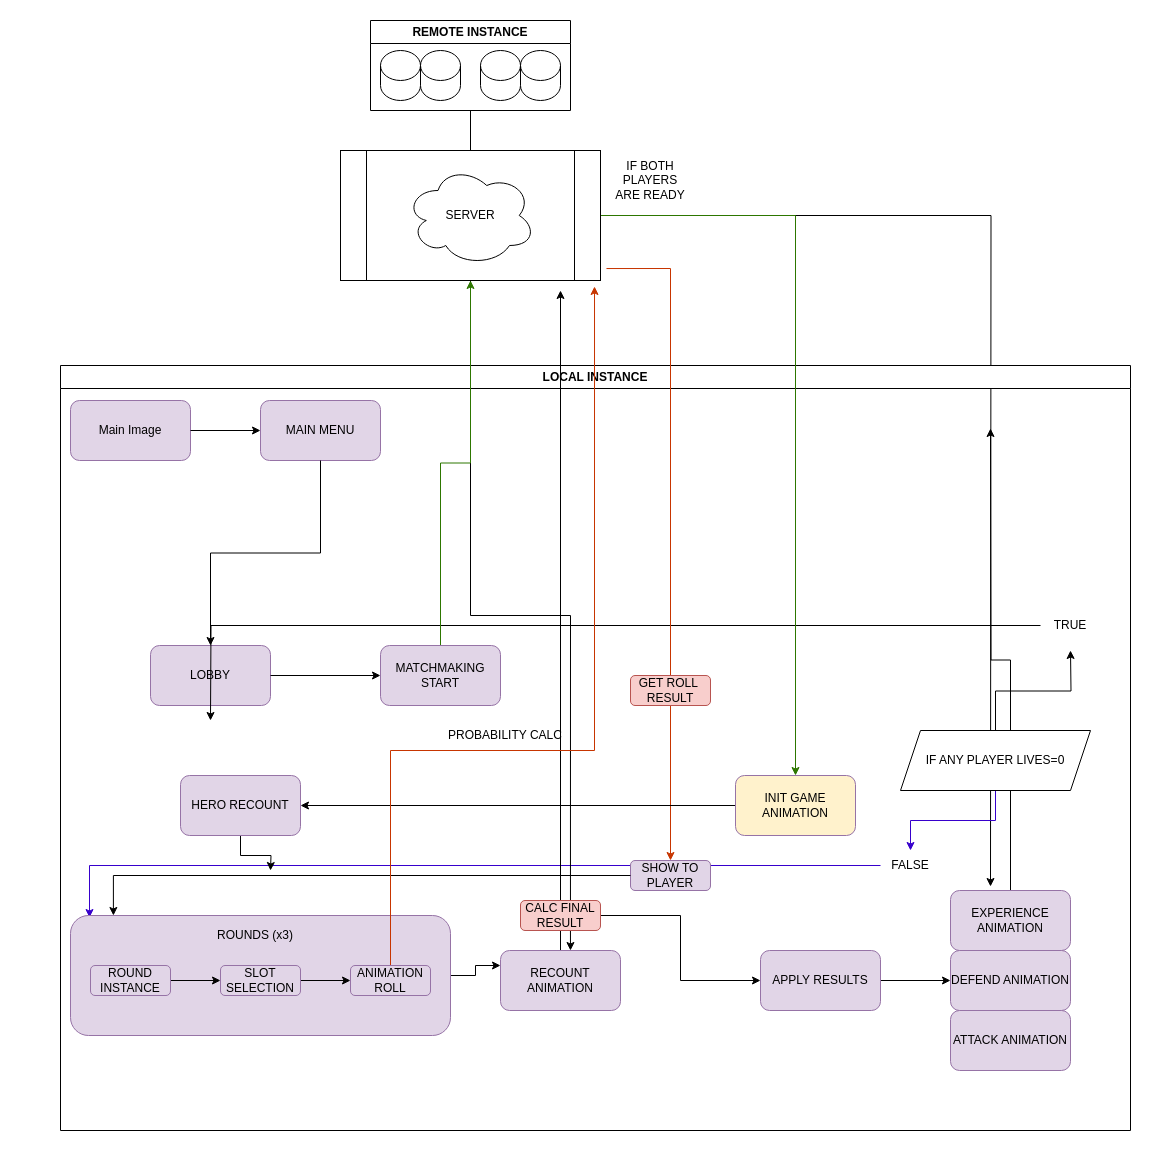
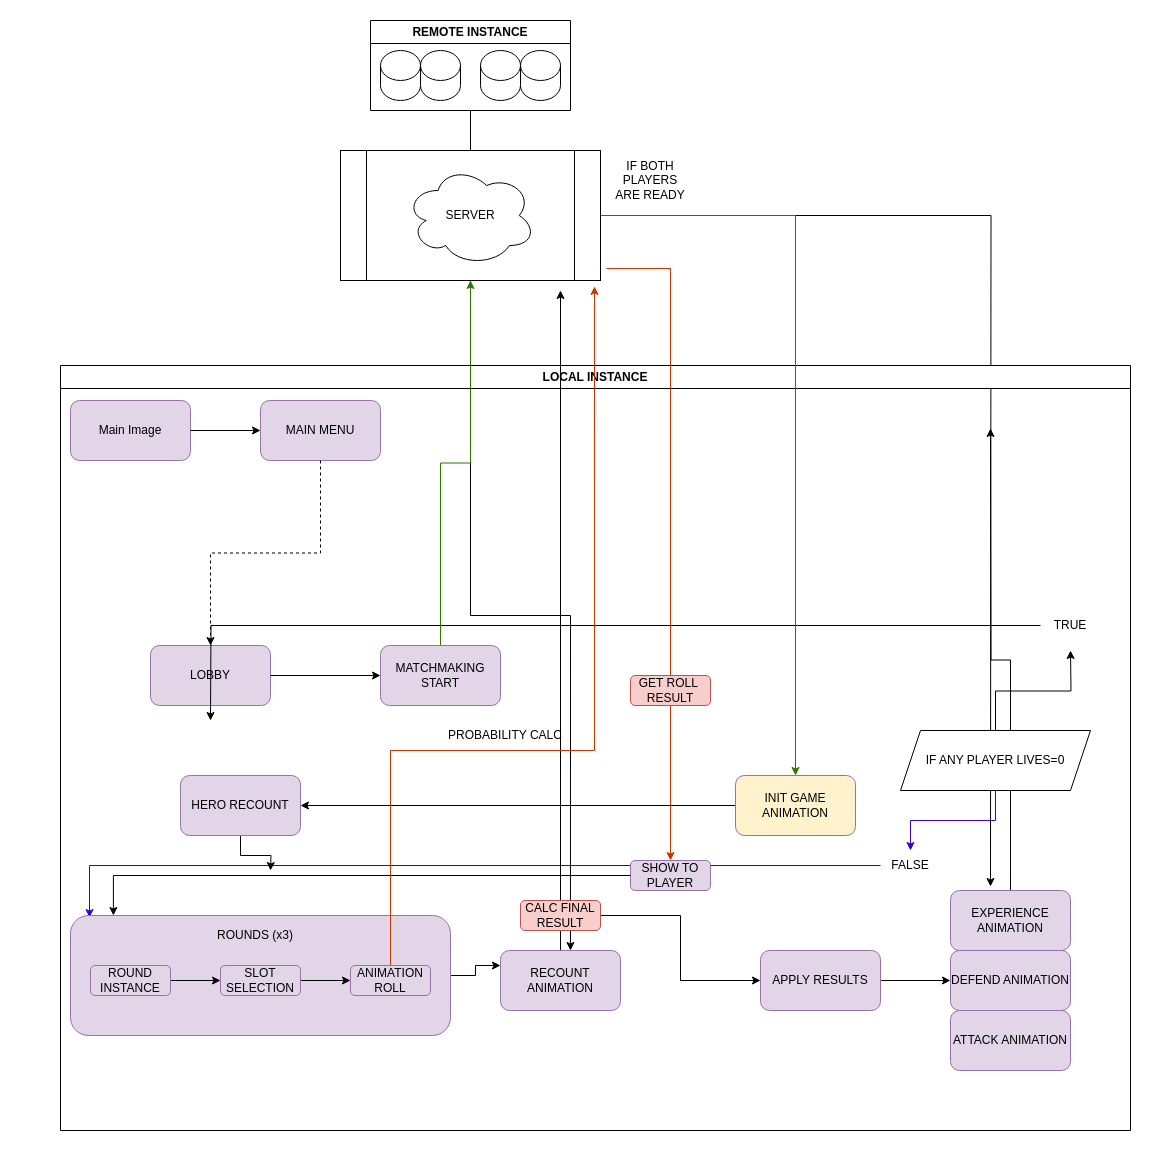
(276, 553) -> (276, 553)
